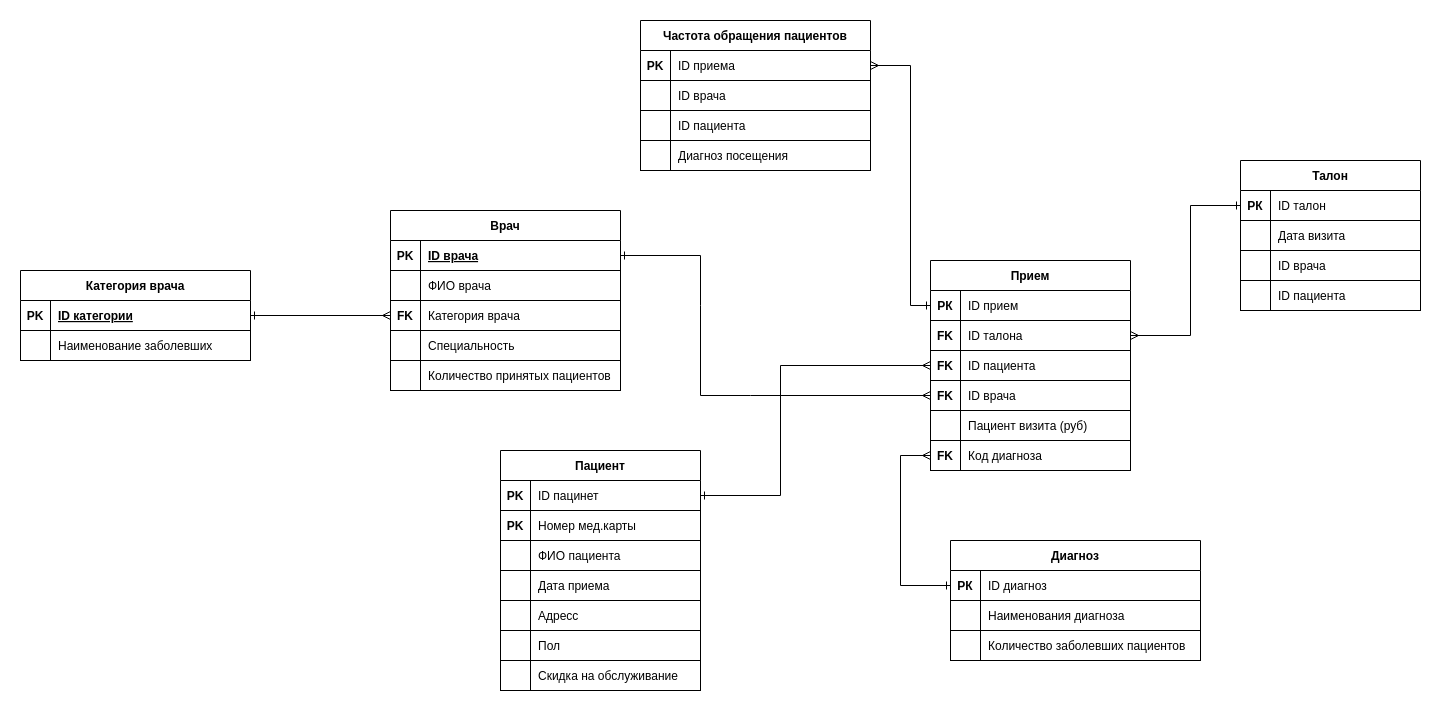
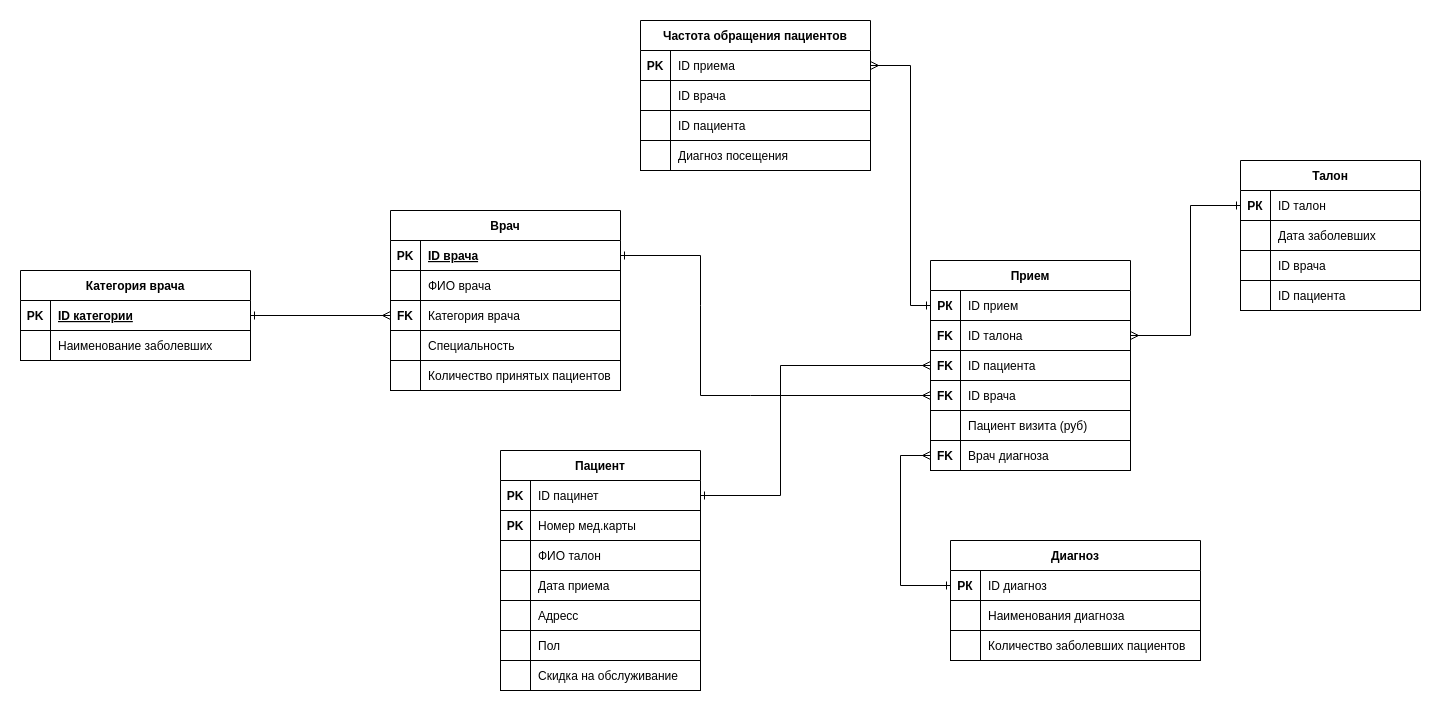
(1313, 236) -> (1327, 236)
(1007, 456) -> (1010, 456)
(577, 556) -> (567, 556)
